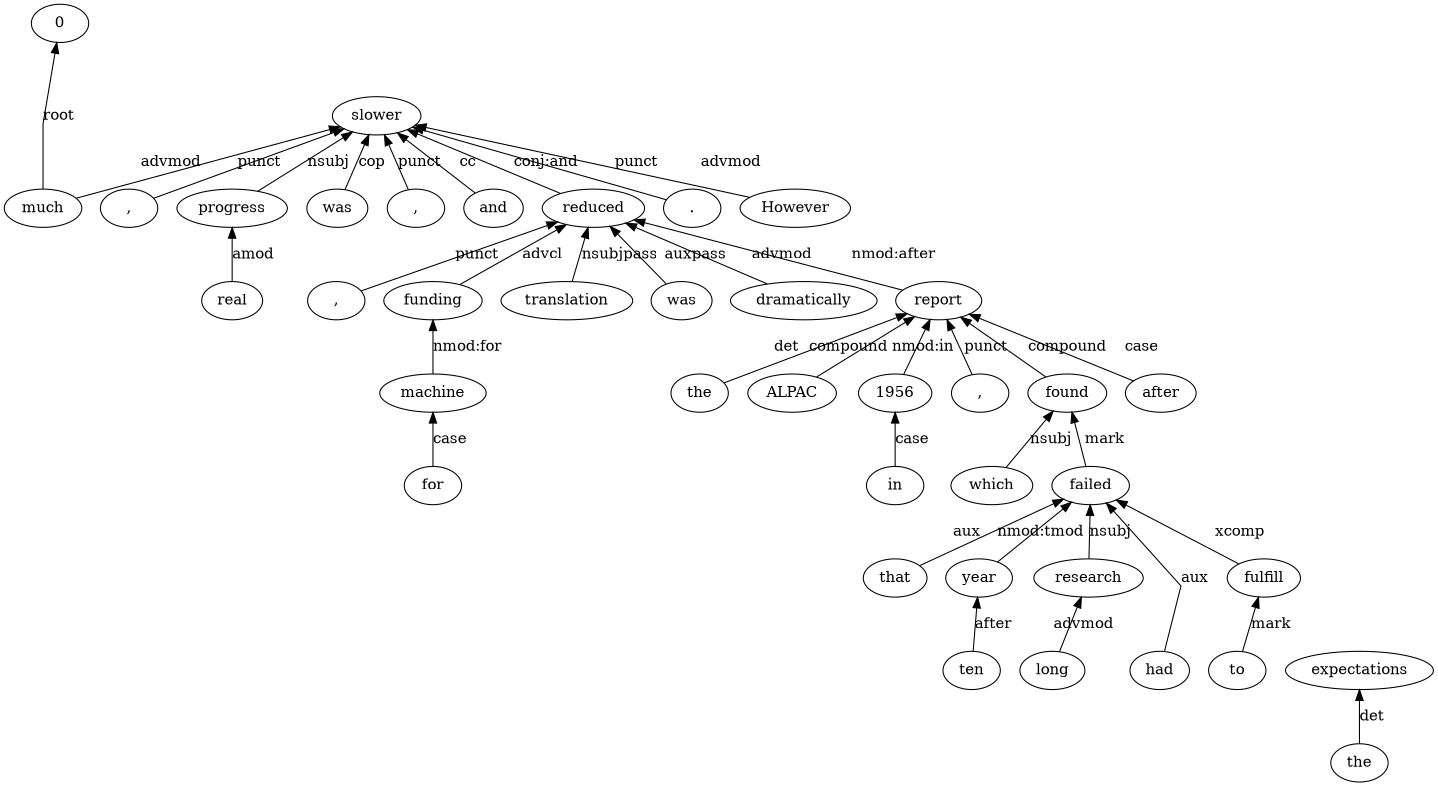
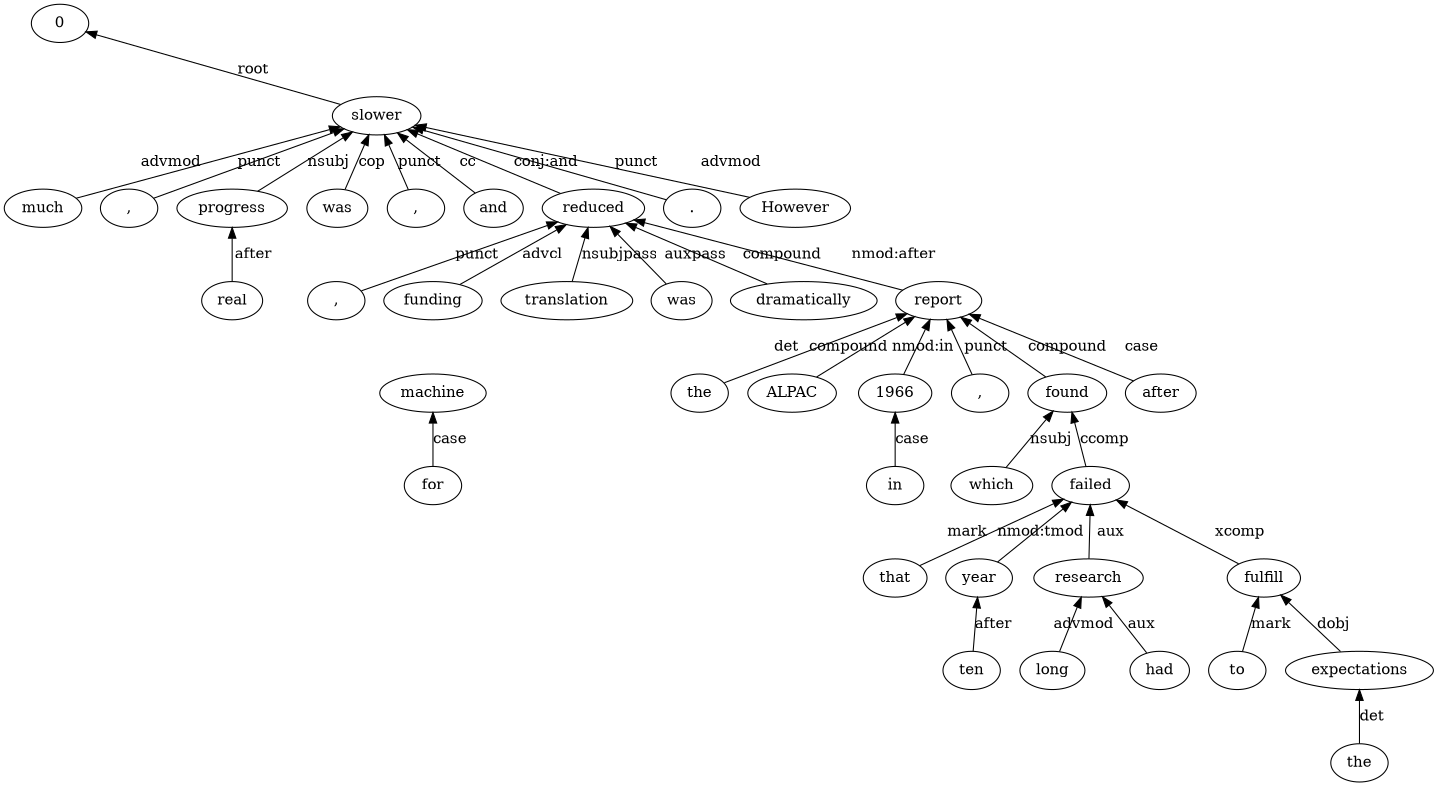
(44, 121) -> (218, 70)
(253, 254) -> (253, 254)
(782, 254) -> (782, 254)
(433, 352) -> none
(895, 393) -> (895, 393)
(1104, 439) -> (1104, 439)
(967, 532) -> (967, 532)
(1111, 532) -> (1111, 532)
(1170, 574) -> (1128, 629)
none -> (1315, 627)
